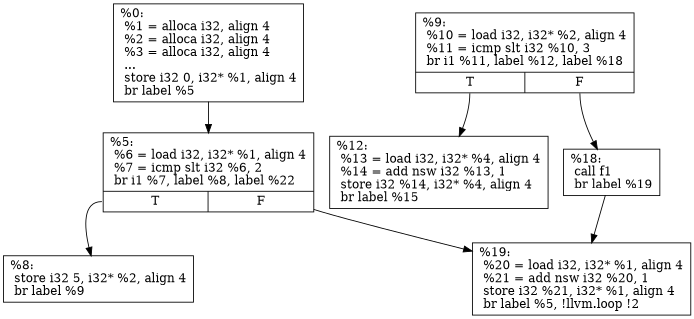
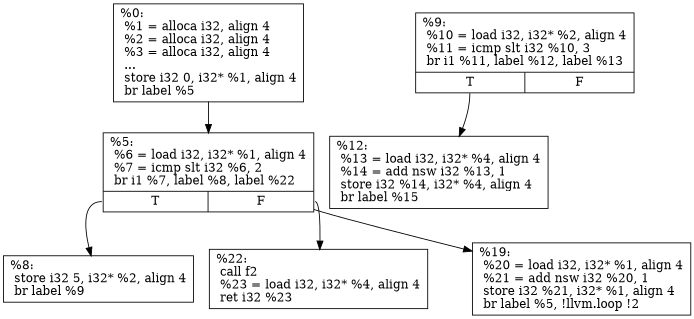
(523, 61) -> (523, 61)
(612, 172) -> none
none -> (319, 279)
